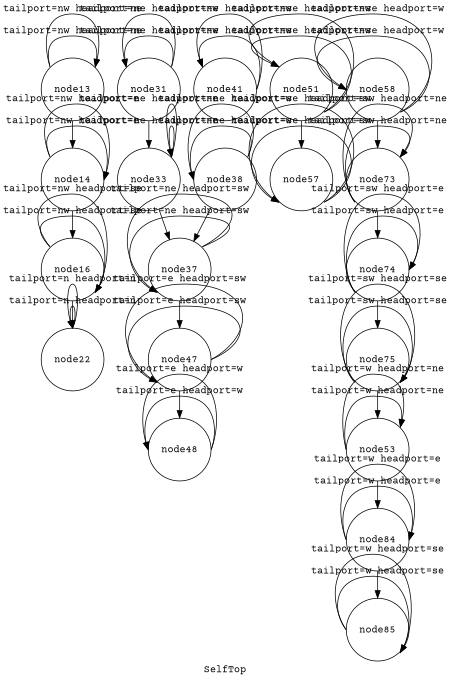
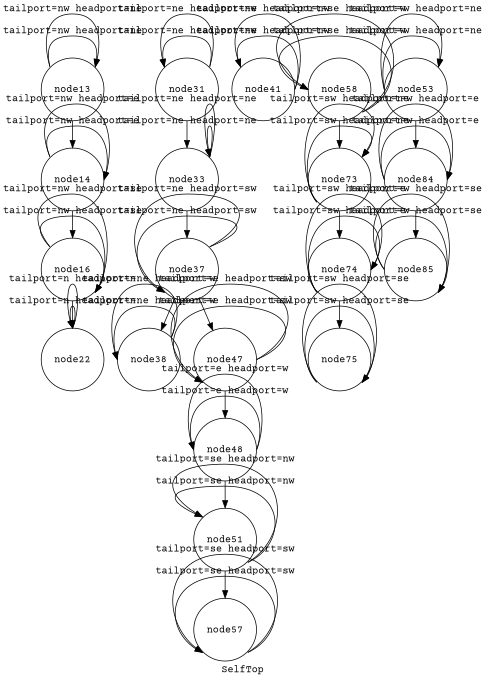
(204, 222) -> (171, 307)
(378, 401) -> none
none -> (225, 491)
